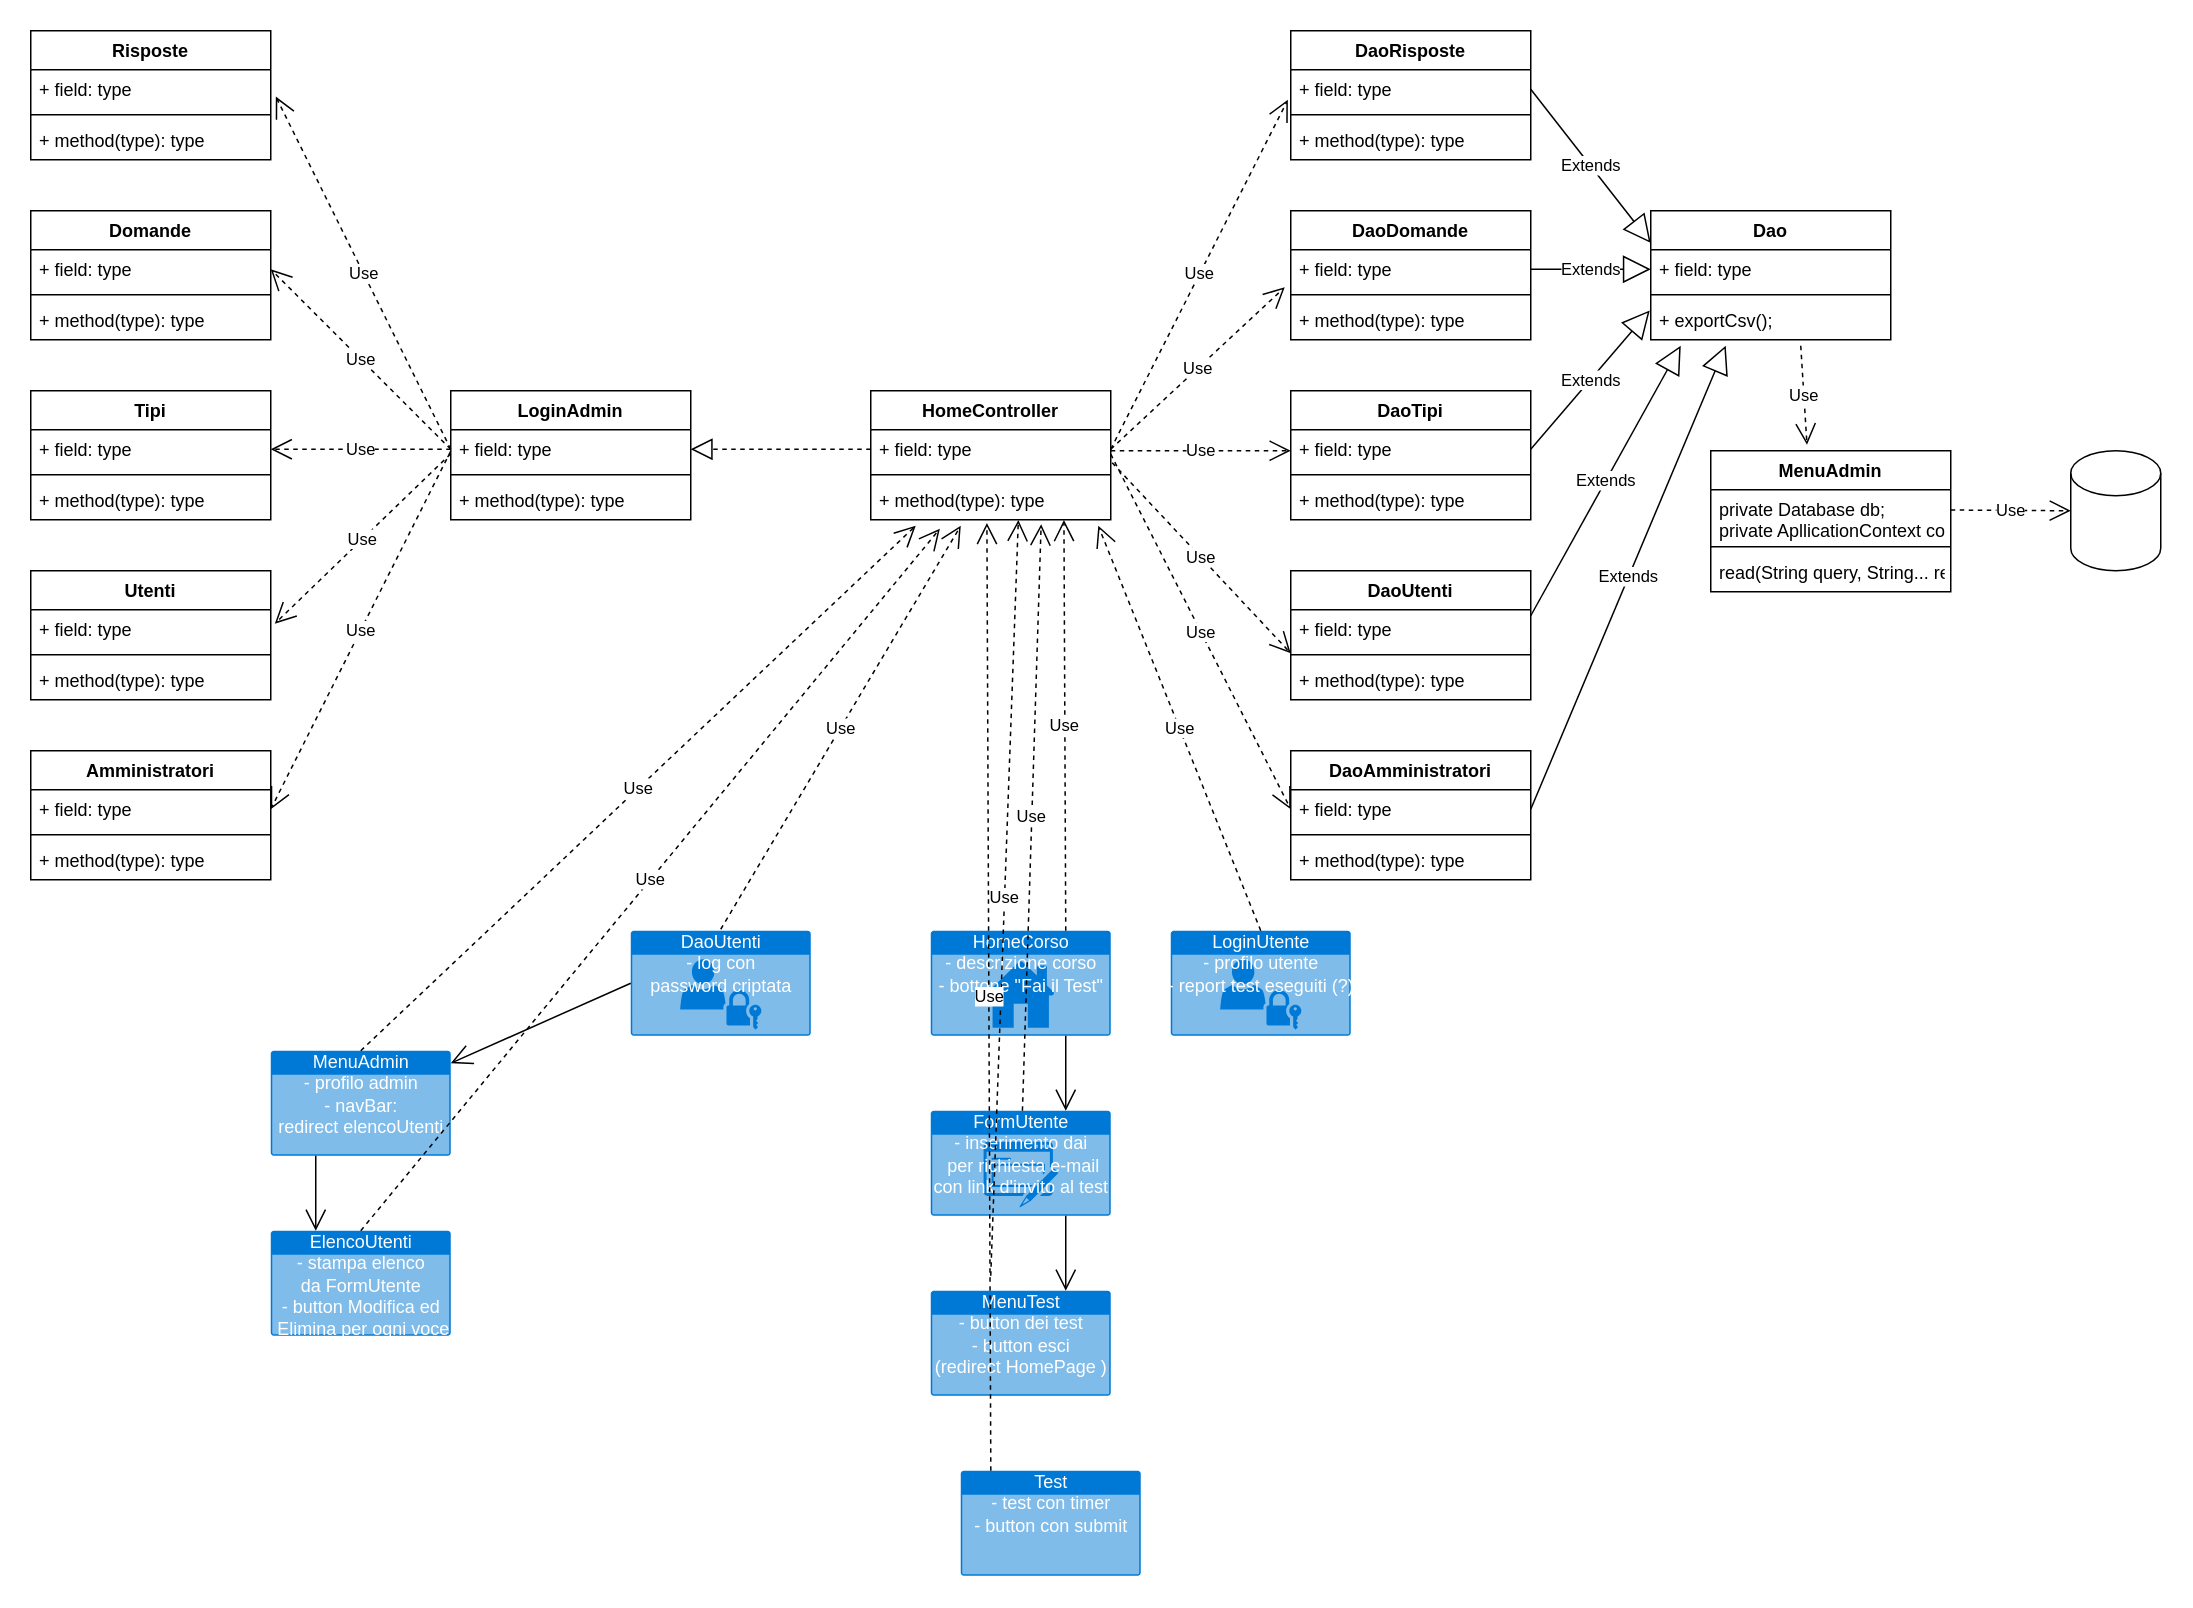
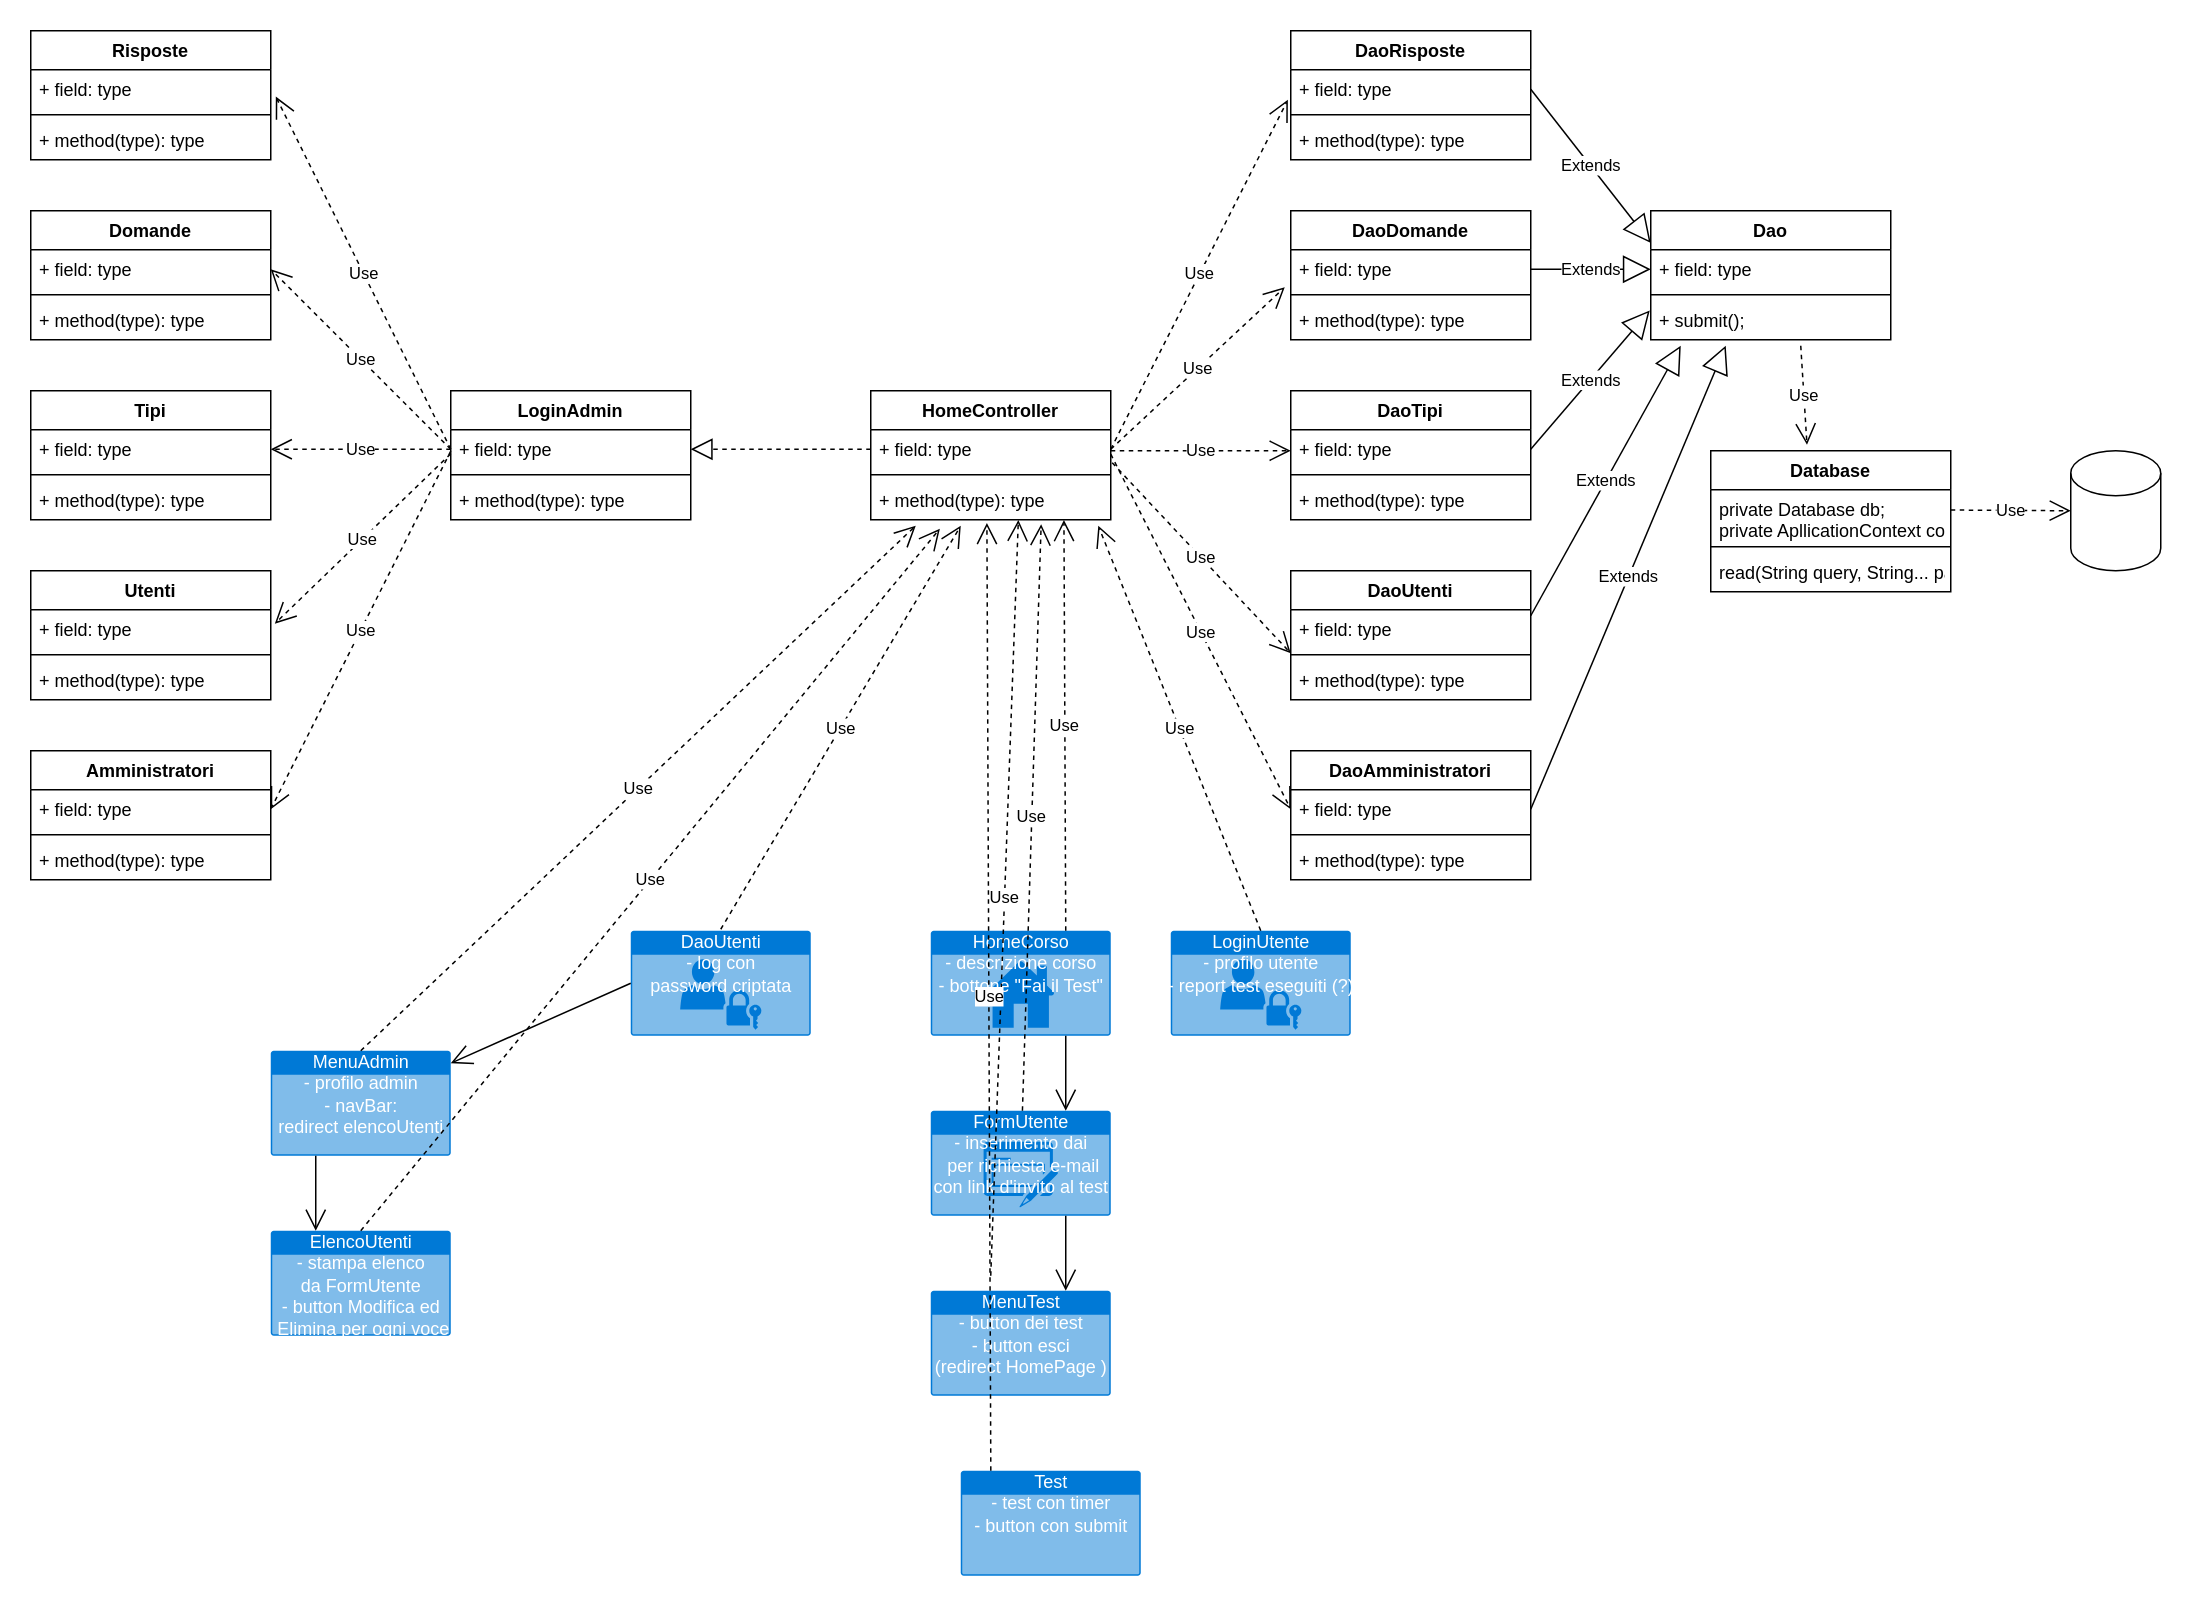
(1725, 321) -> (1707, 321)
(1830, 471) -> (1830, 471)
(1887, 573) -> (1892, 573)
